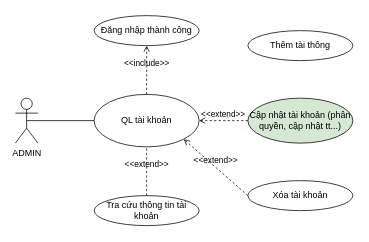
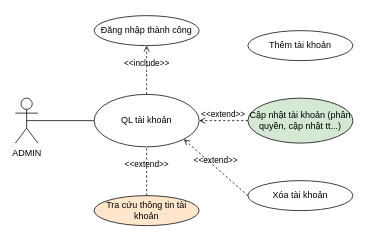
(300, 45) -> (300, 45)
(147, 210) -> (147, 210)
